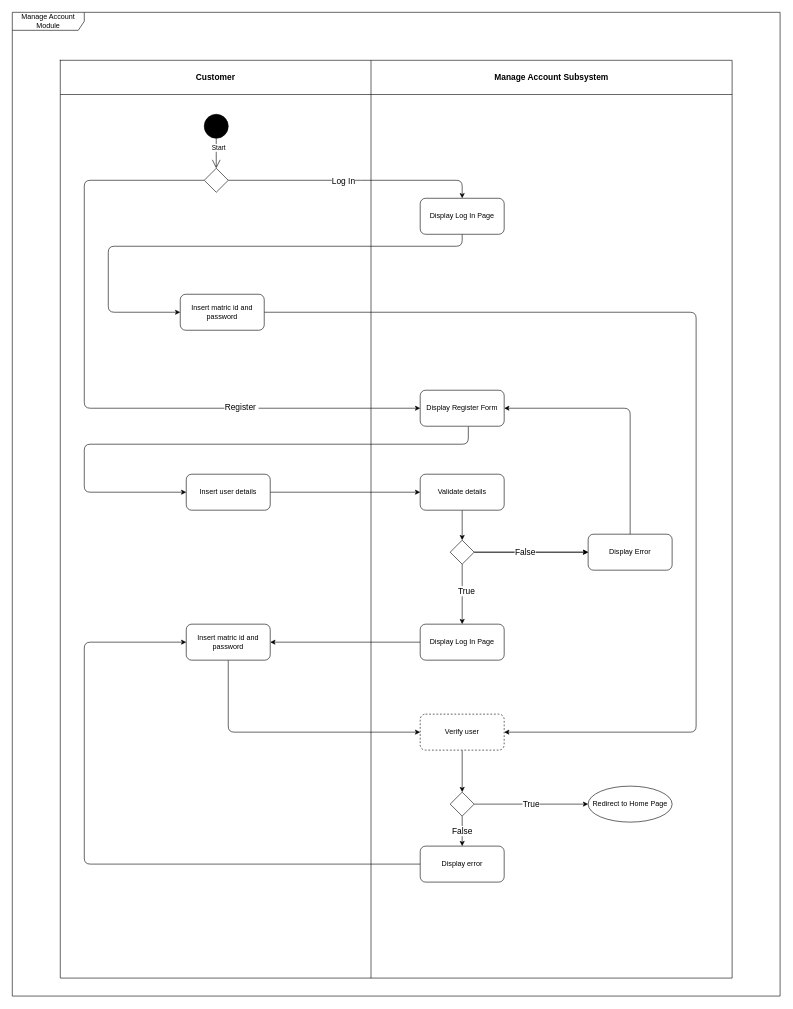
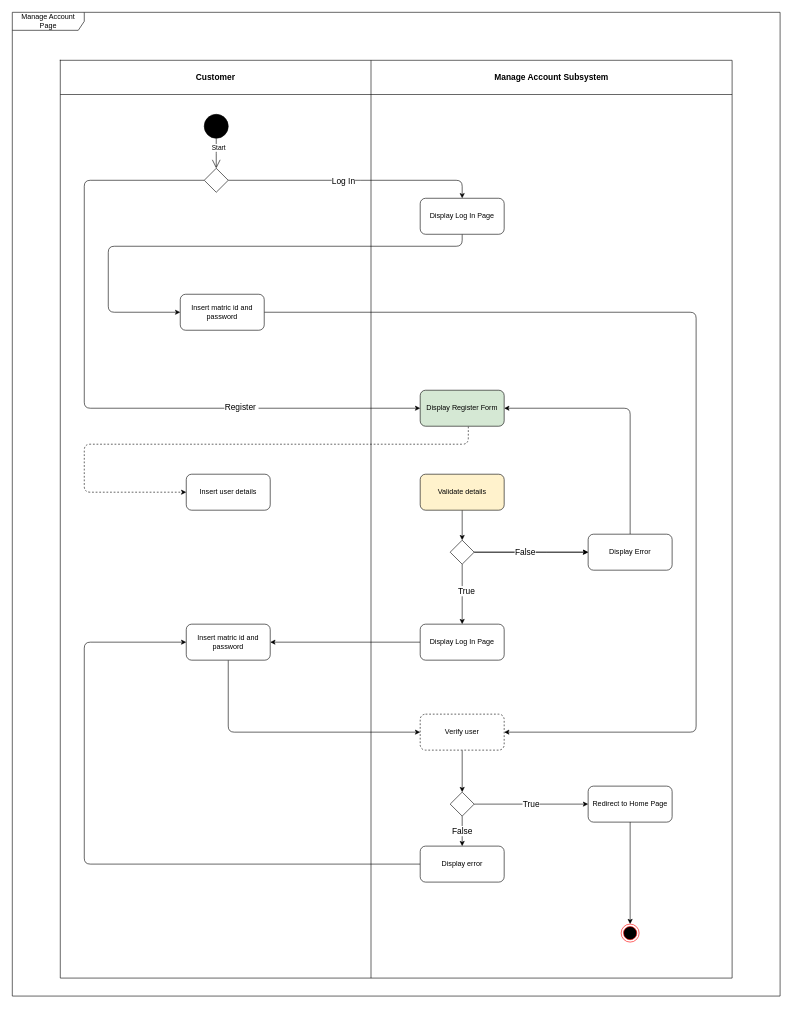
(48, 21) -> (48, 21)
(462, 408) -> (462, 408)
(213, 444) -> (213, 444)
(414, 492) -> none
(462, 492) -> (462, 492)
(630, 804) -> (630, 804)
none -> (630, 918)
none -> (630, 933)
